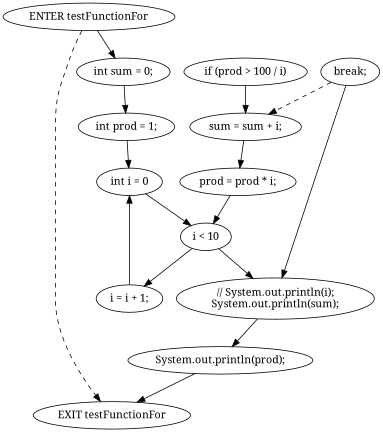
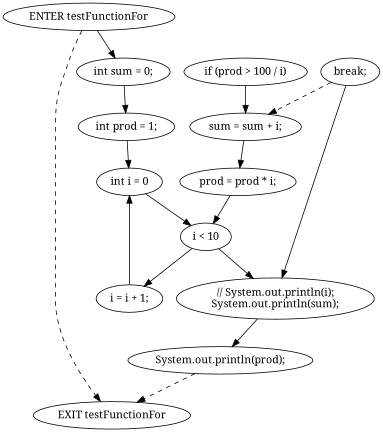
(170, 386) -> (170, 386)
